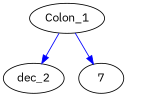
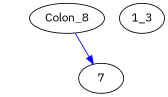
(67, 18) -> (67, 18)
none -> (142, 18)
(34, 78) -> none
